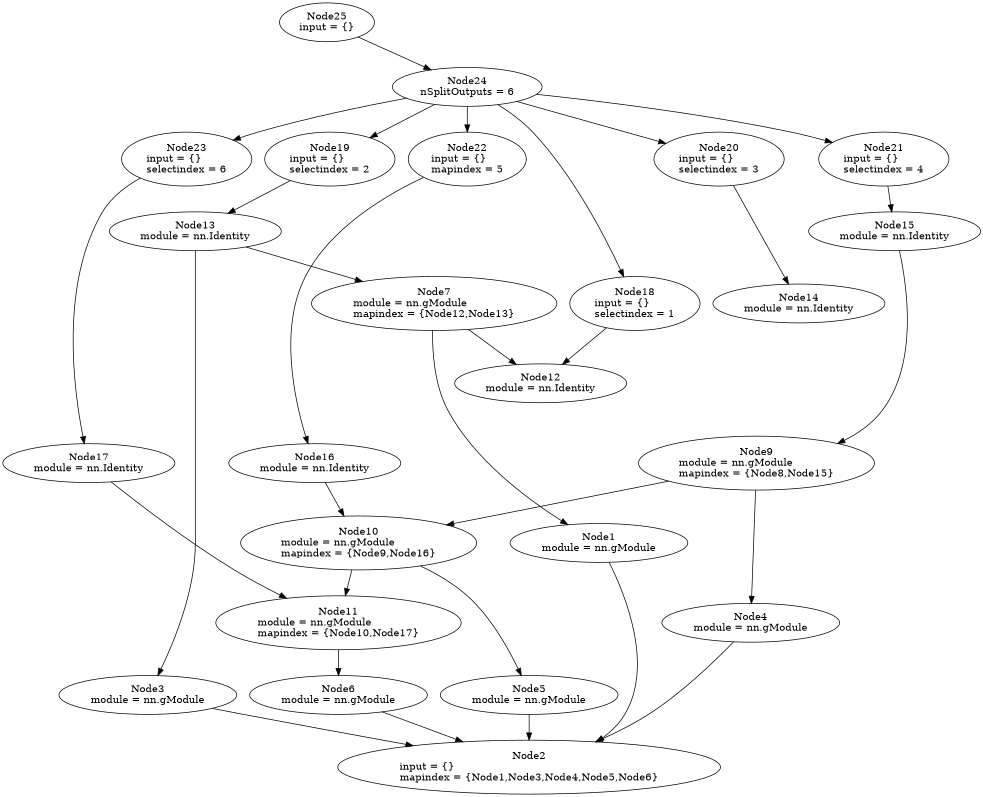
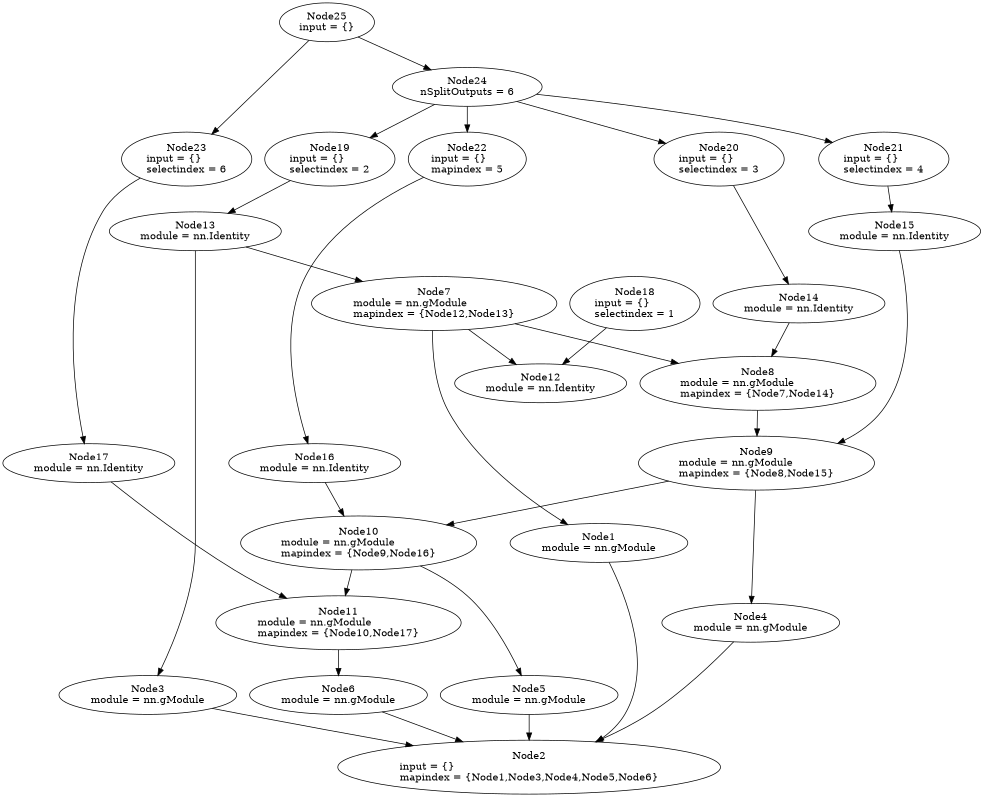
(323, 116) -> (263, 85)
(570, 179) -> none
none -> (758, 383)
